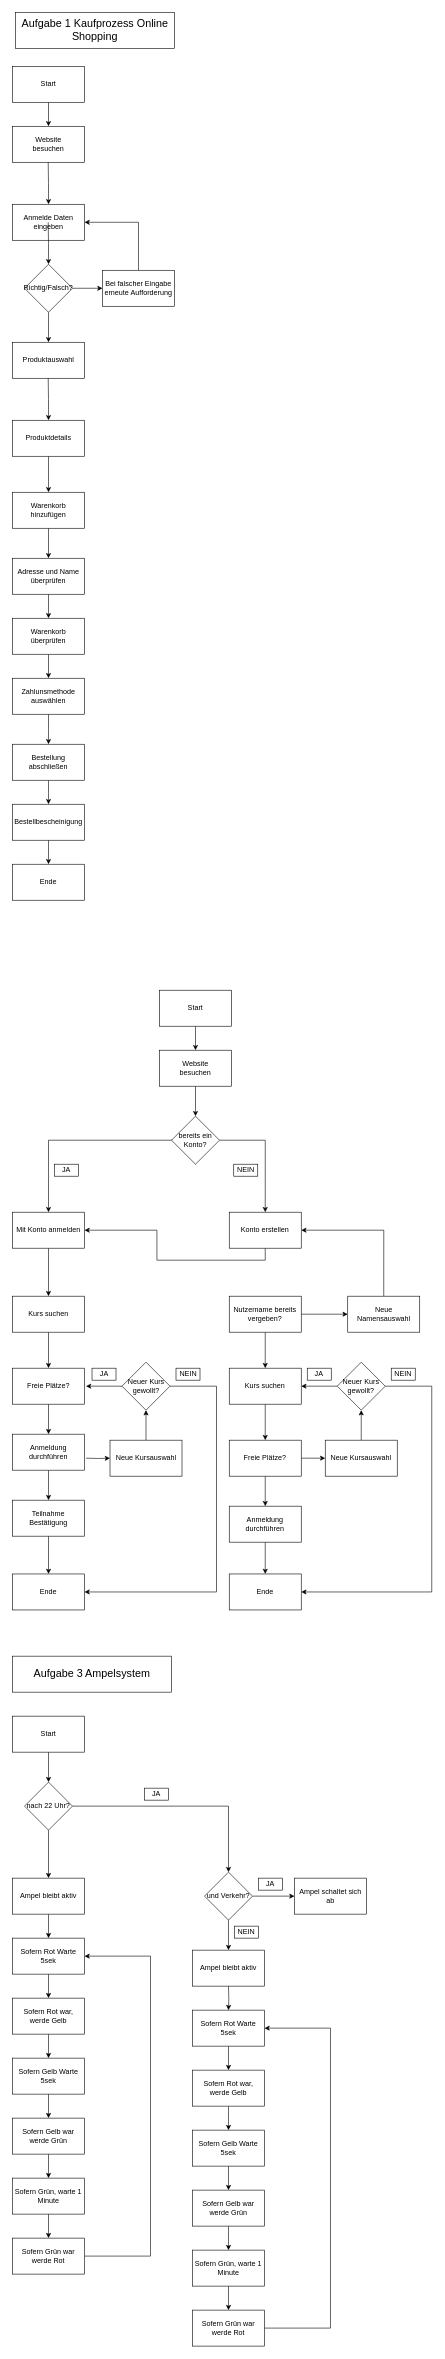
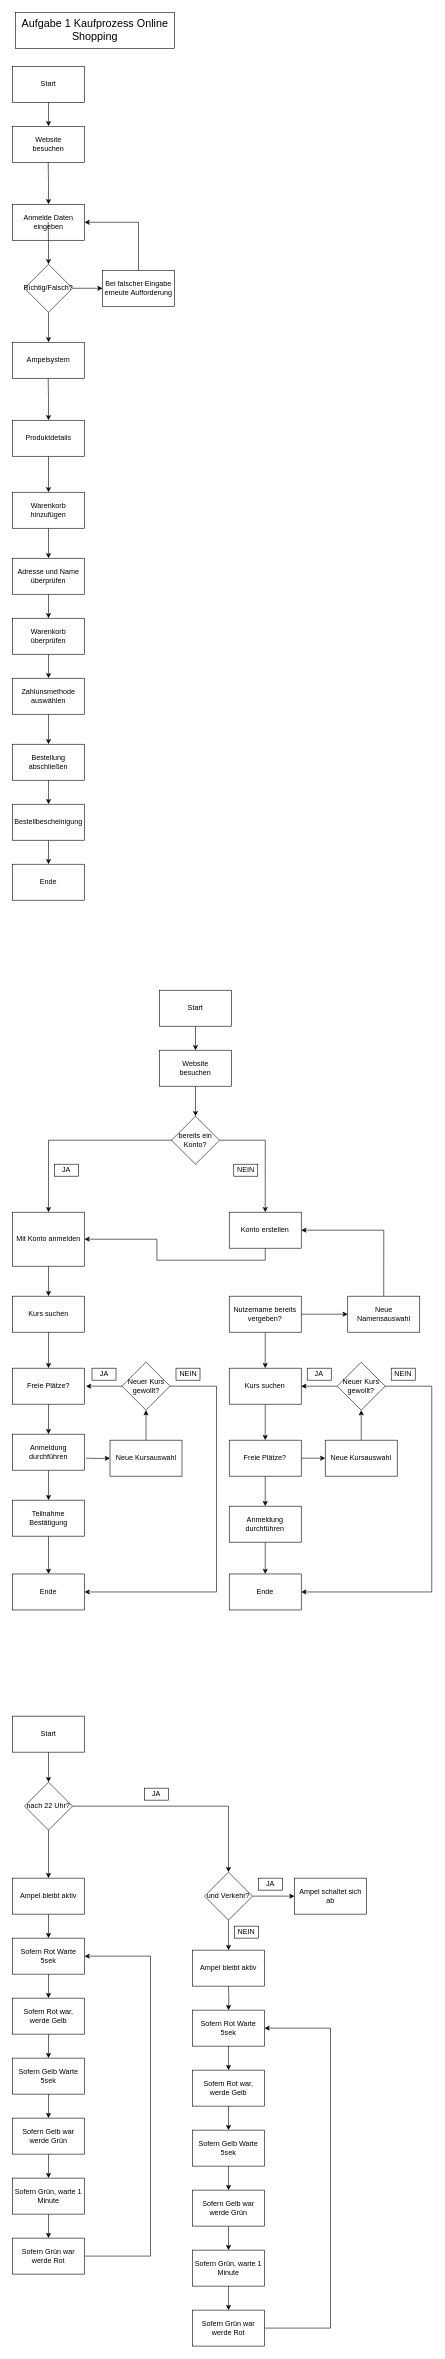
(48, 360) -> (48, 360)
(48, 1230) -> (48, 1239)
(92, 1674) -> none
